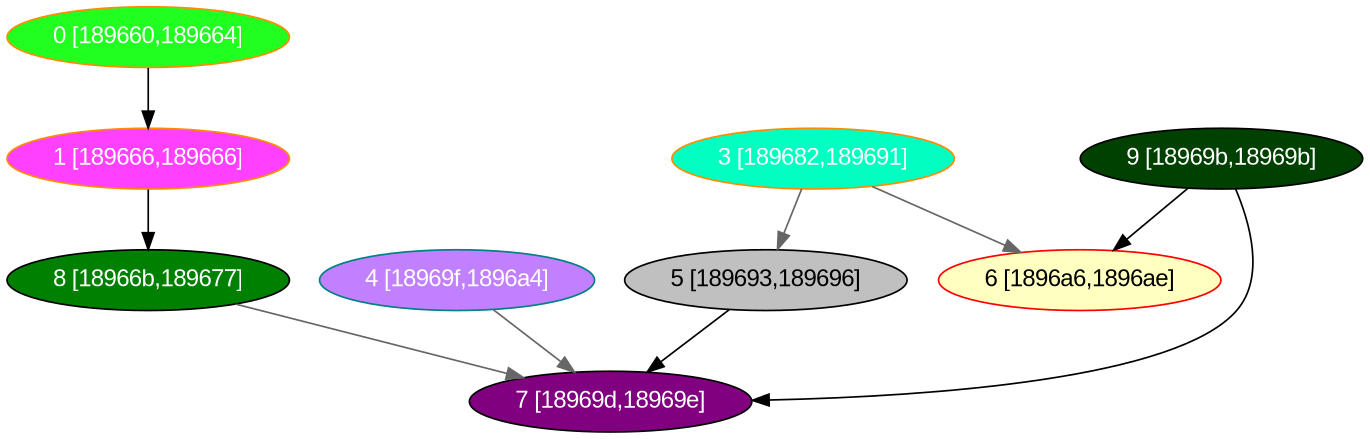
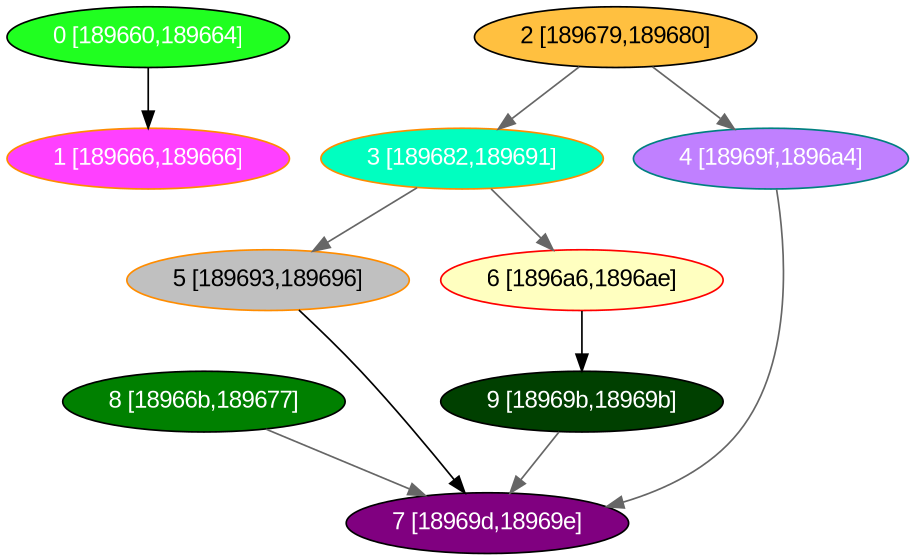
(148, 37) -> (148, 37)
none -> (616, 37)
(148, 211) -> none
(1157, 214) -> (582, 333)
(766, 280) -> (268, 280)
(1073, 374) -> (540, 456)
